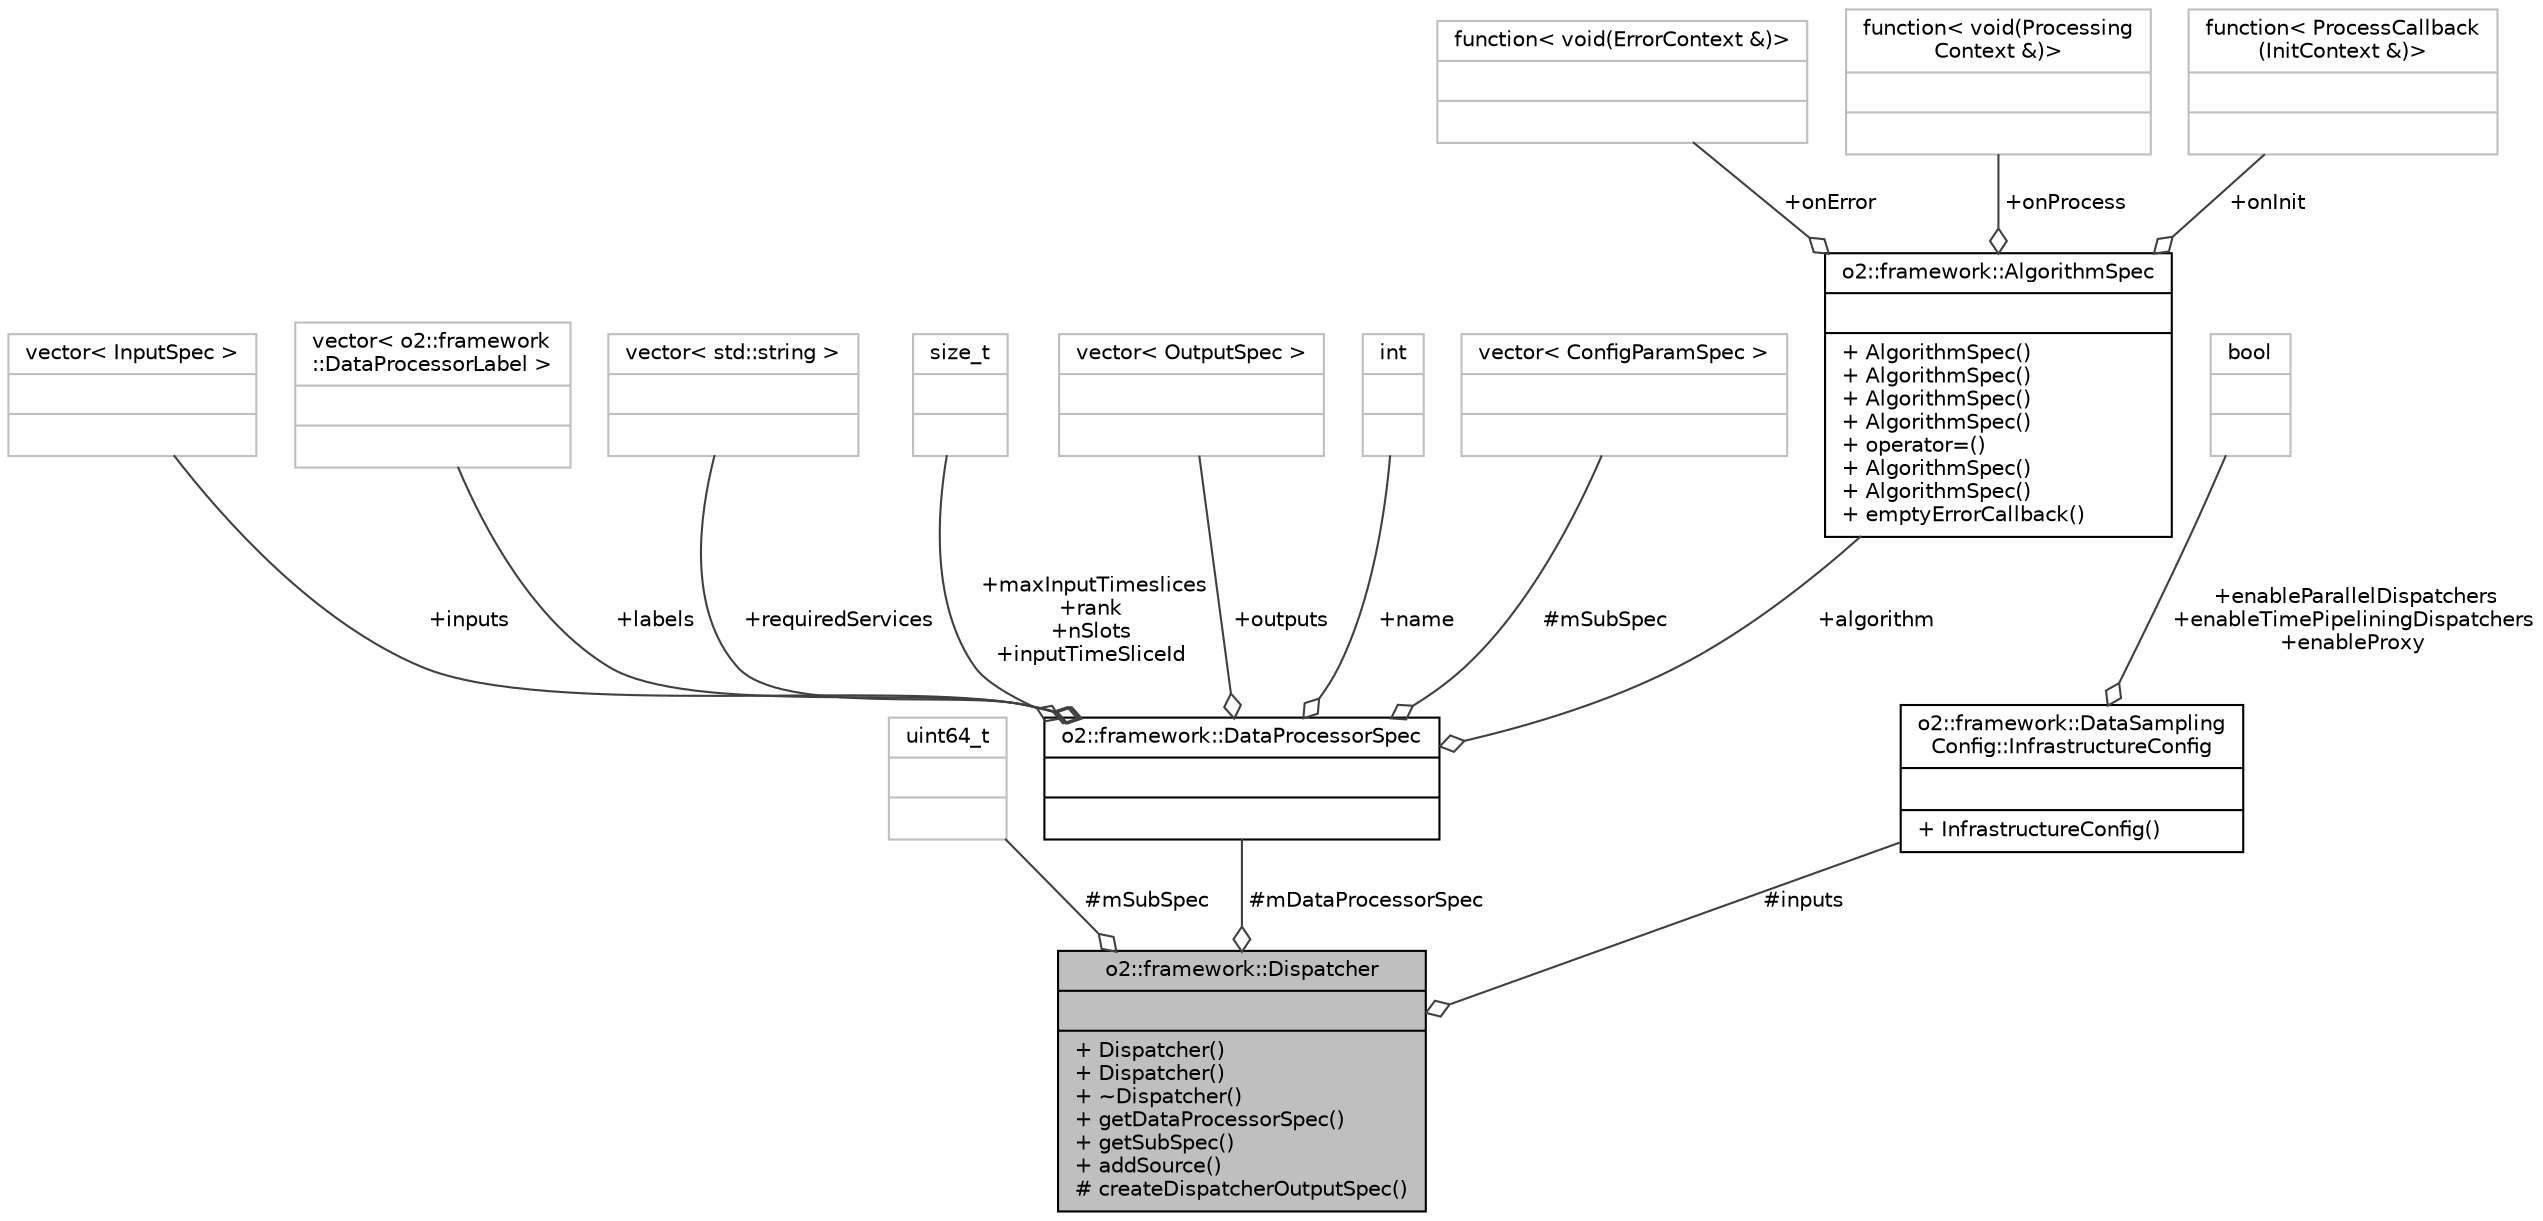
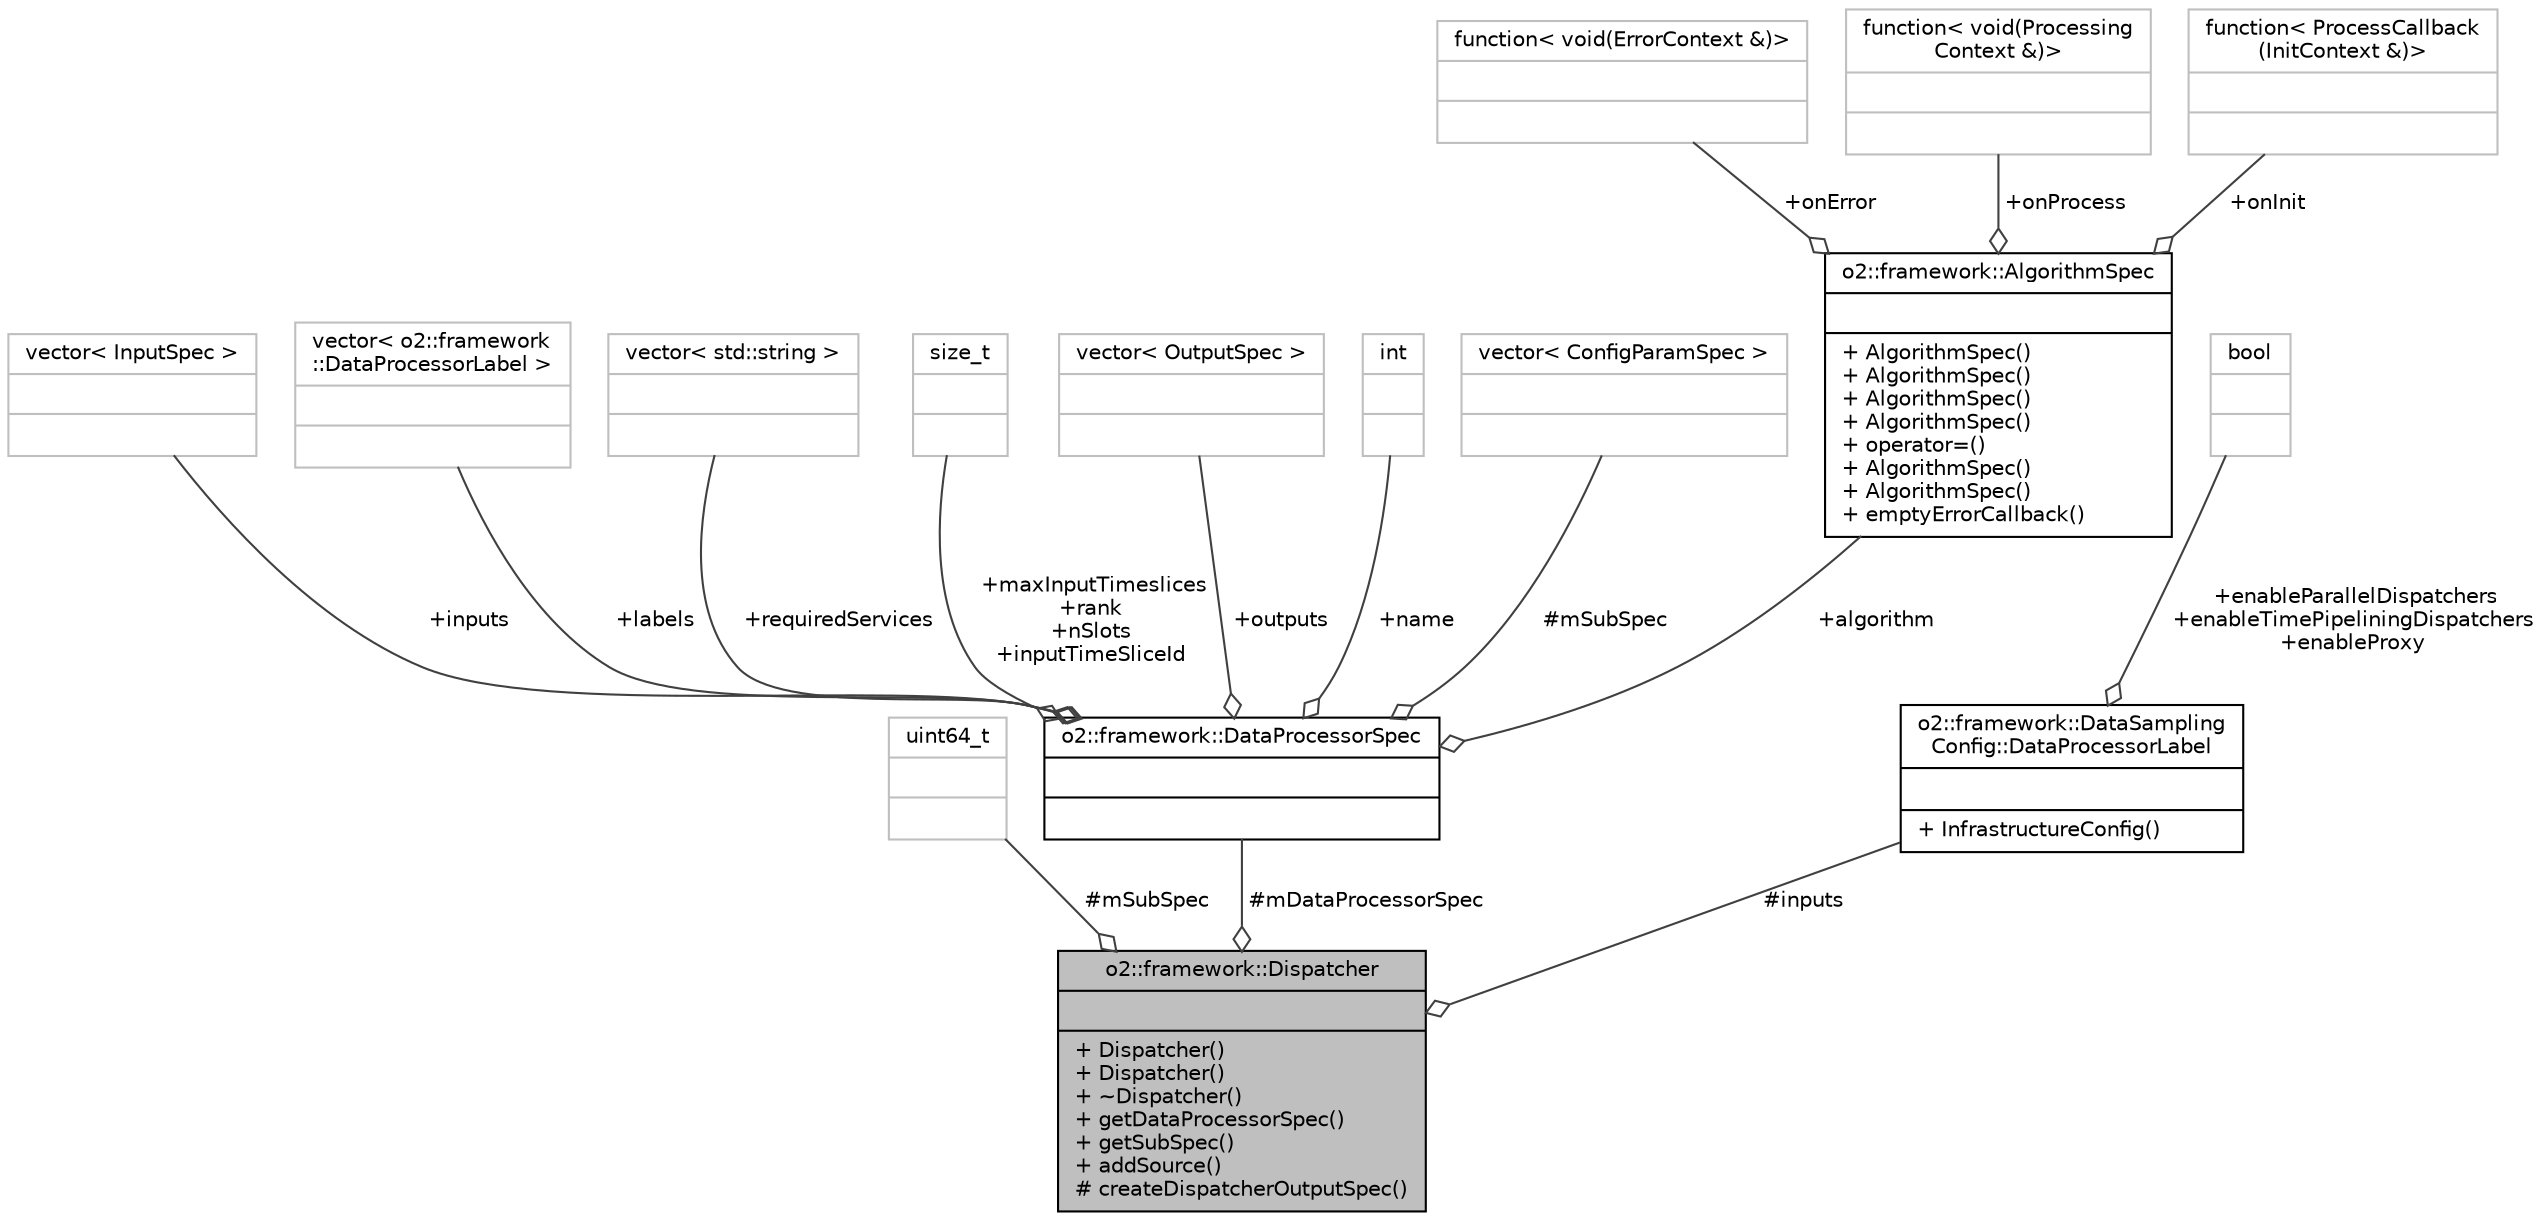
(2072, 747) -> (2072, 747)
